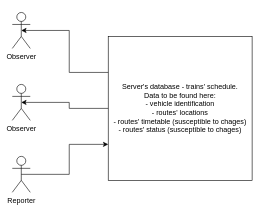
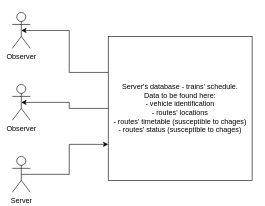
(22, 201) -> (22, 201)
